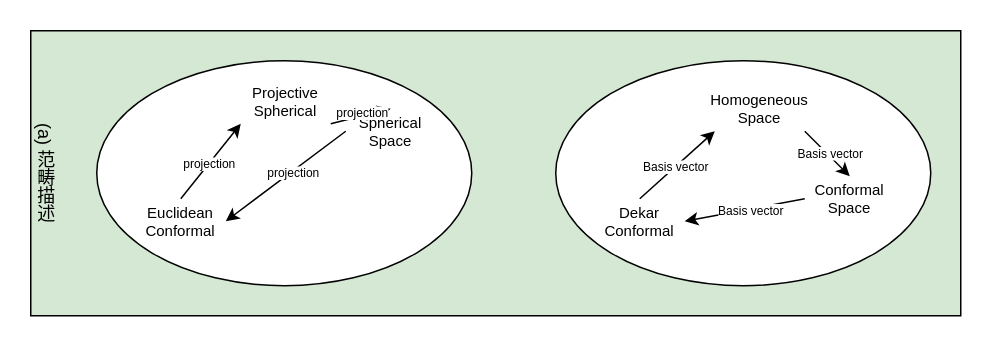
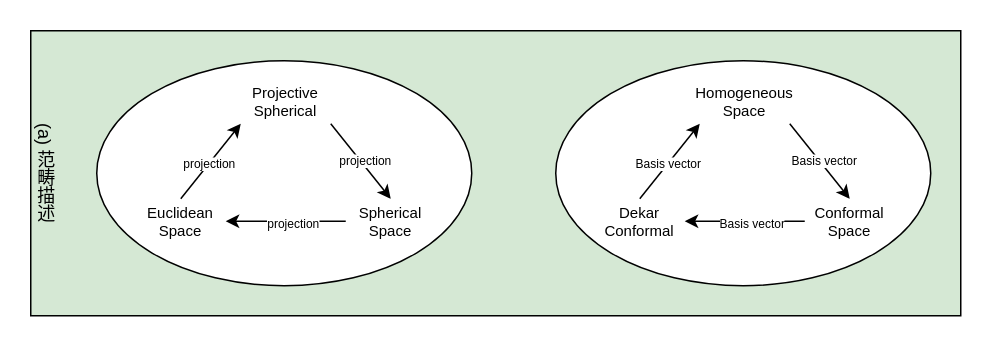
(760, 109) -> (745, 101)
(391, 131) -> (391, 221)
(850, 199) -> (850, 221)
(181, 221) -> (181, 221)
